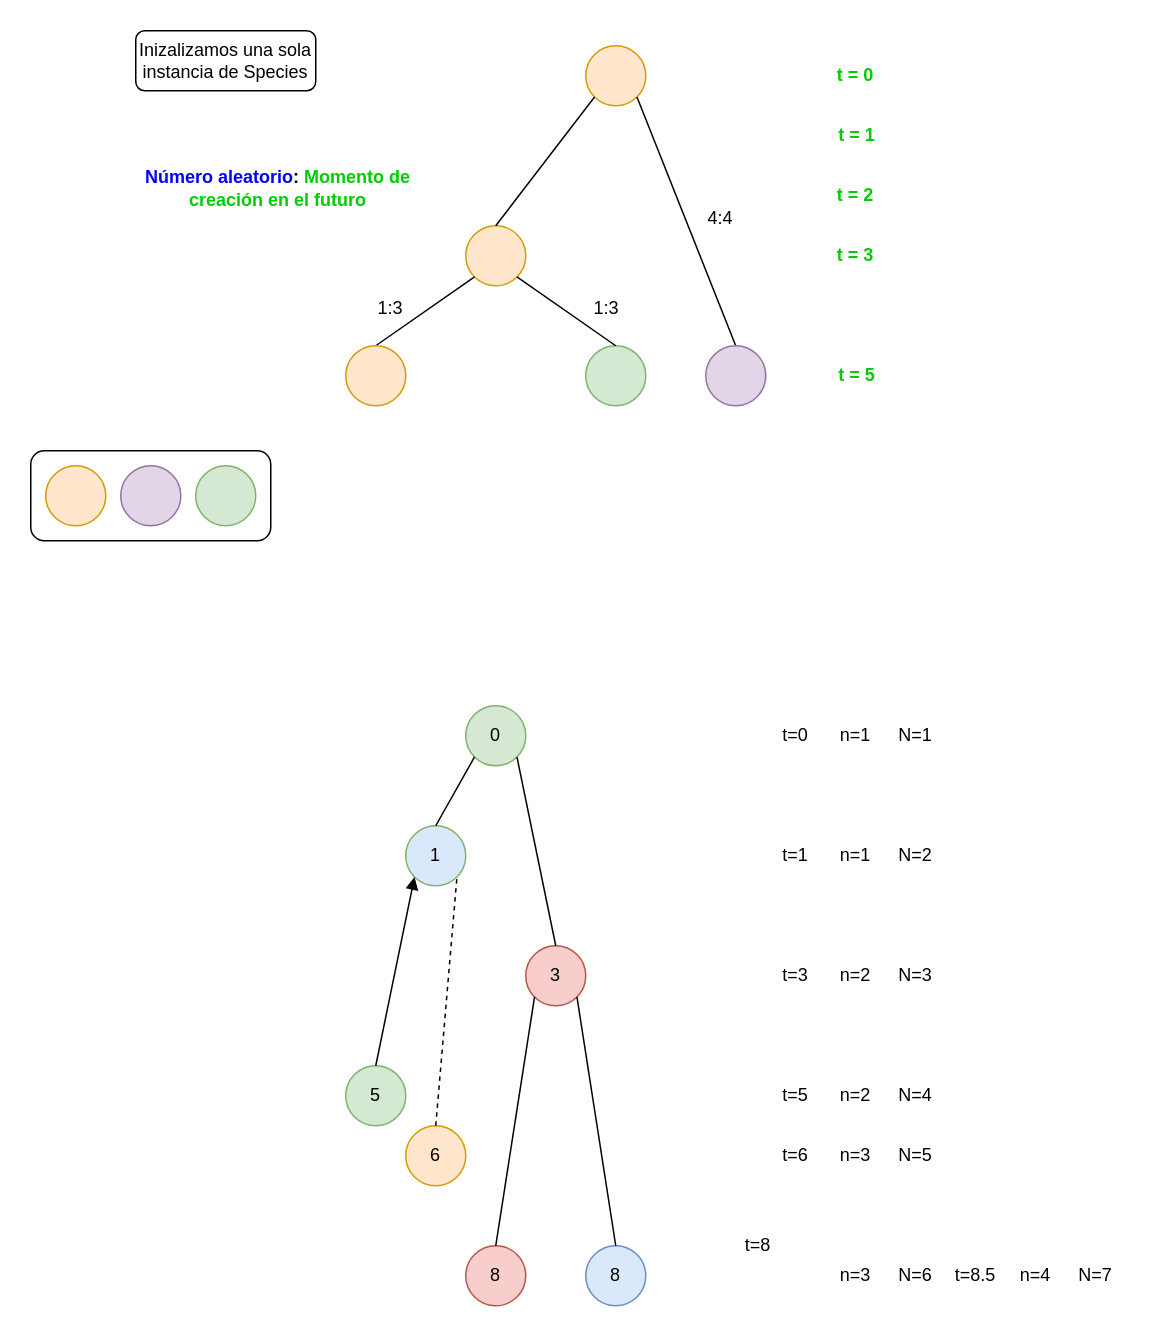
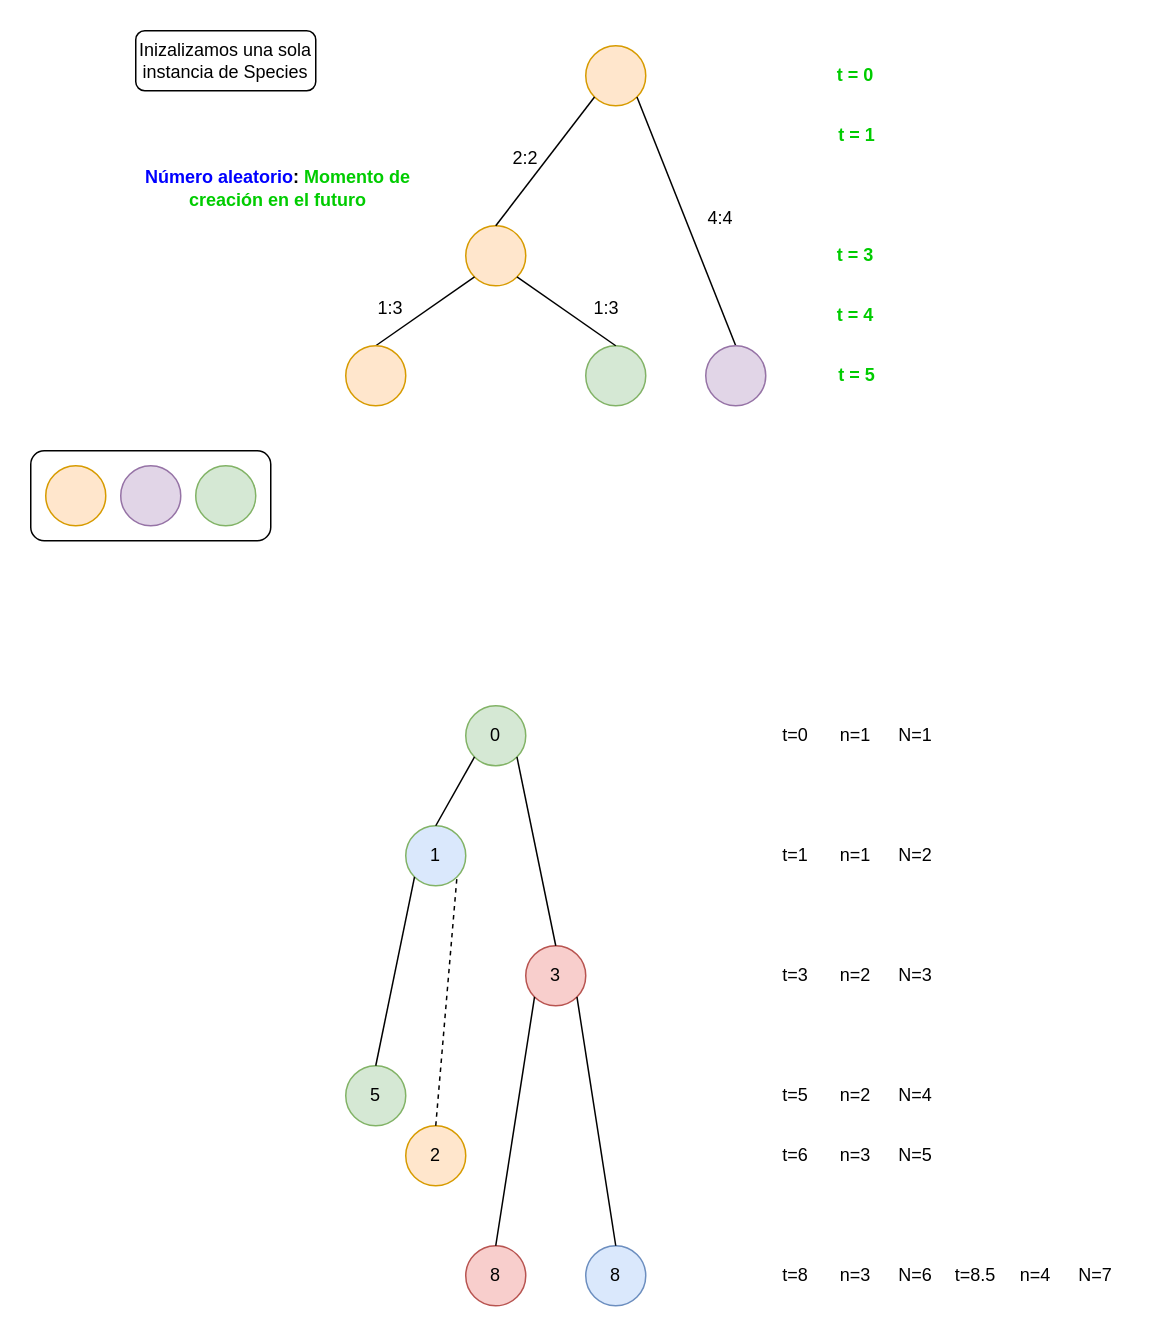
none -> (526, 158)
(856, 196) -> none
none -> (856, 316)
(412, 890) -> (413, 885)
(436, 1156) -> (436, 1156)
(758, 1246) -> (796, 1276)
